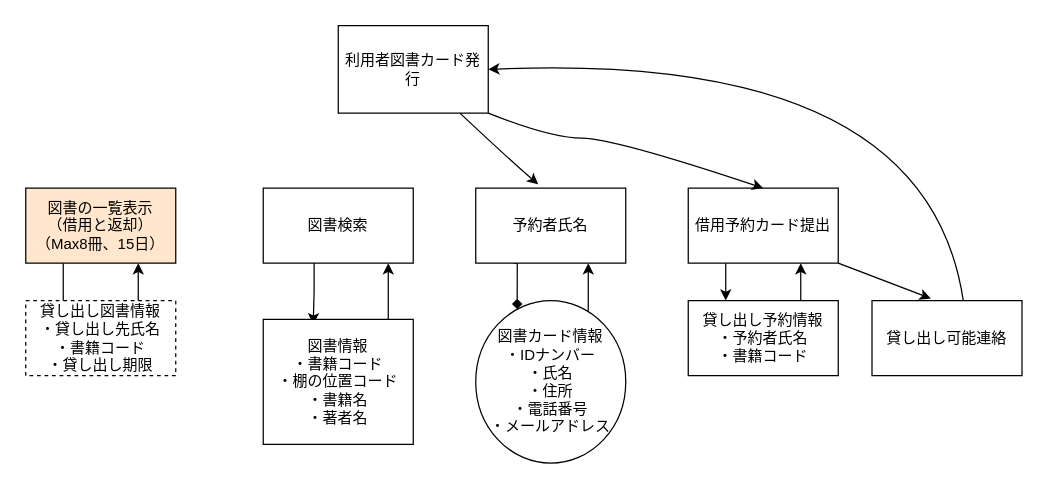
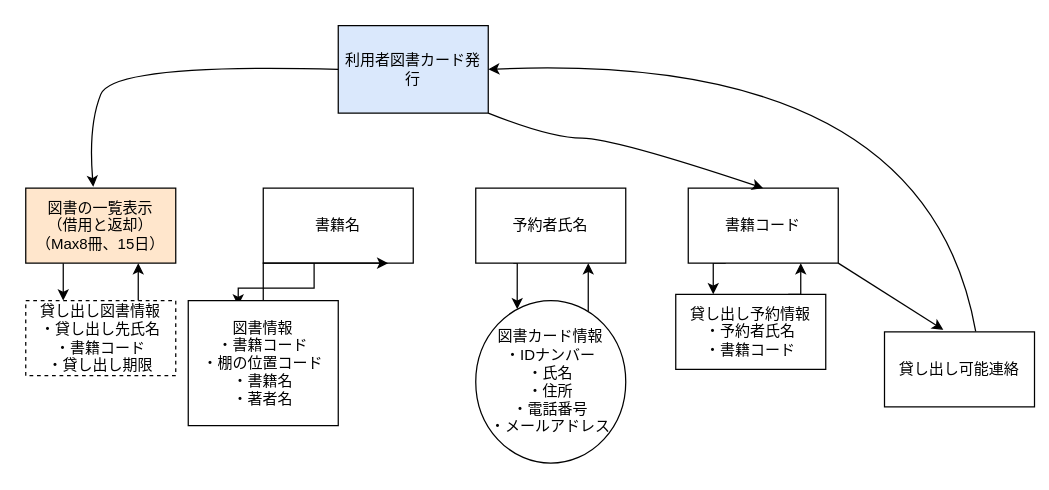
(413, 69) -> (413, 69)
none -> (177, 72)
(495, 146) -> none
(338, 226) -> (338, 226)
(763, 226) -> (763, 226)
(63, 294) -> (63, 291)
(517, 298) -> (517, 299)
(763, 338) -> (751, 332)
(947, 338) -> (959, 369)
(338, 382) -> (263, 363)
